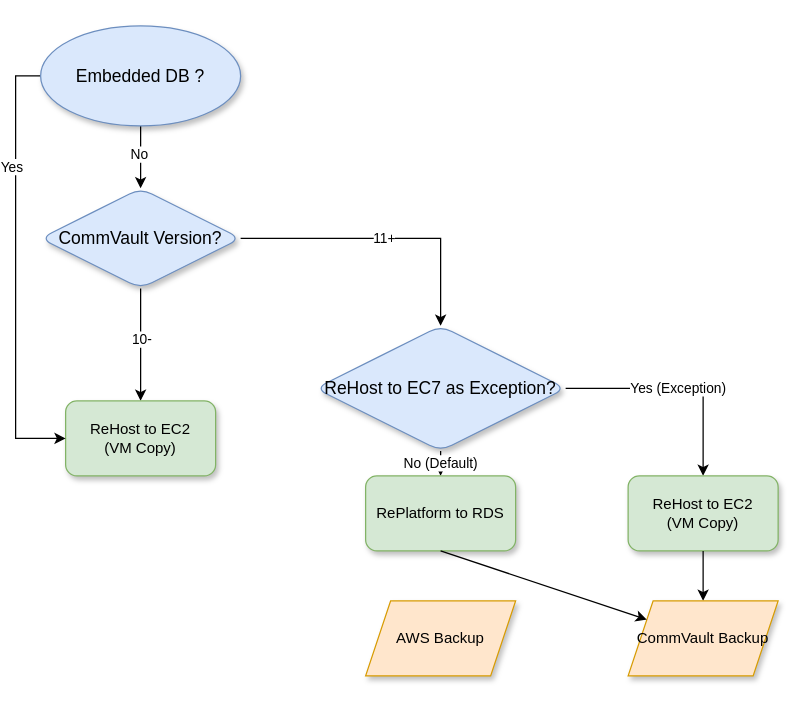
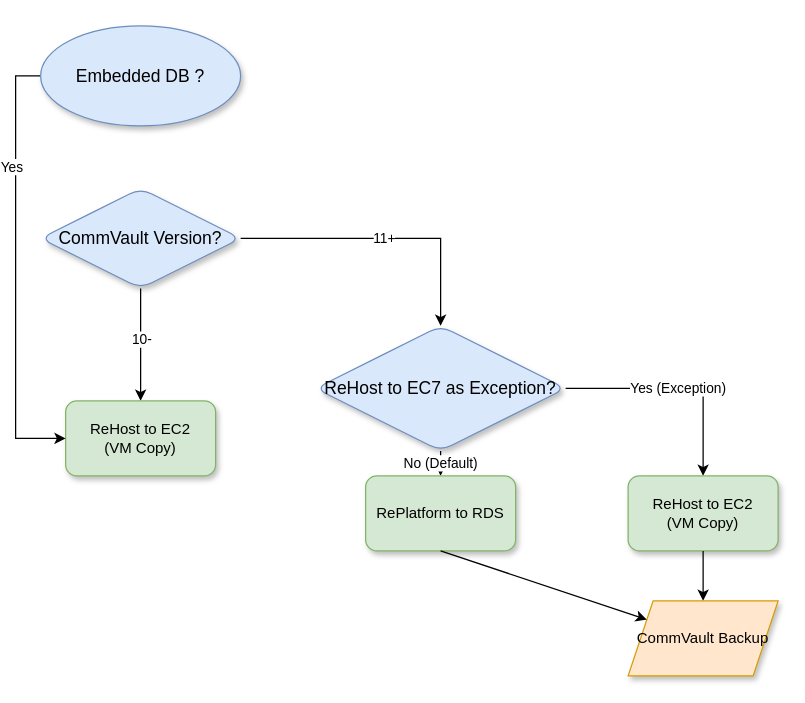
(141, 153) -> none
(441, 638) -> none
